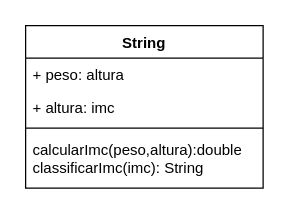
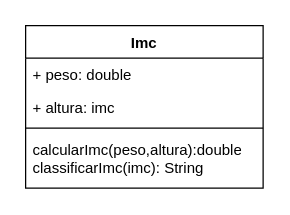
(144, 43) -> (144, 43)
(84, 76) -> (84, 76)
